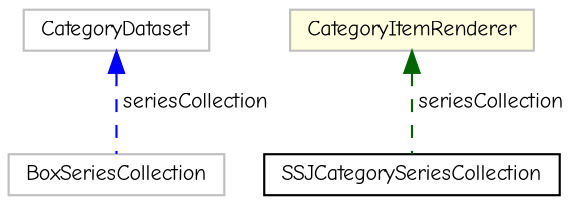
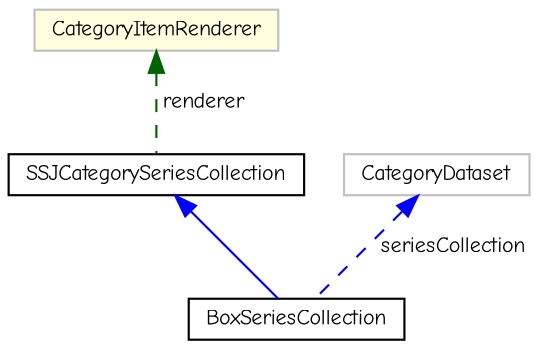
(487, 102) -> (201, 102)
(116, 175) -> (297, 319)
none -> (234, 255)
